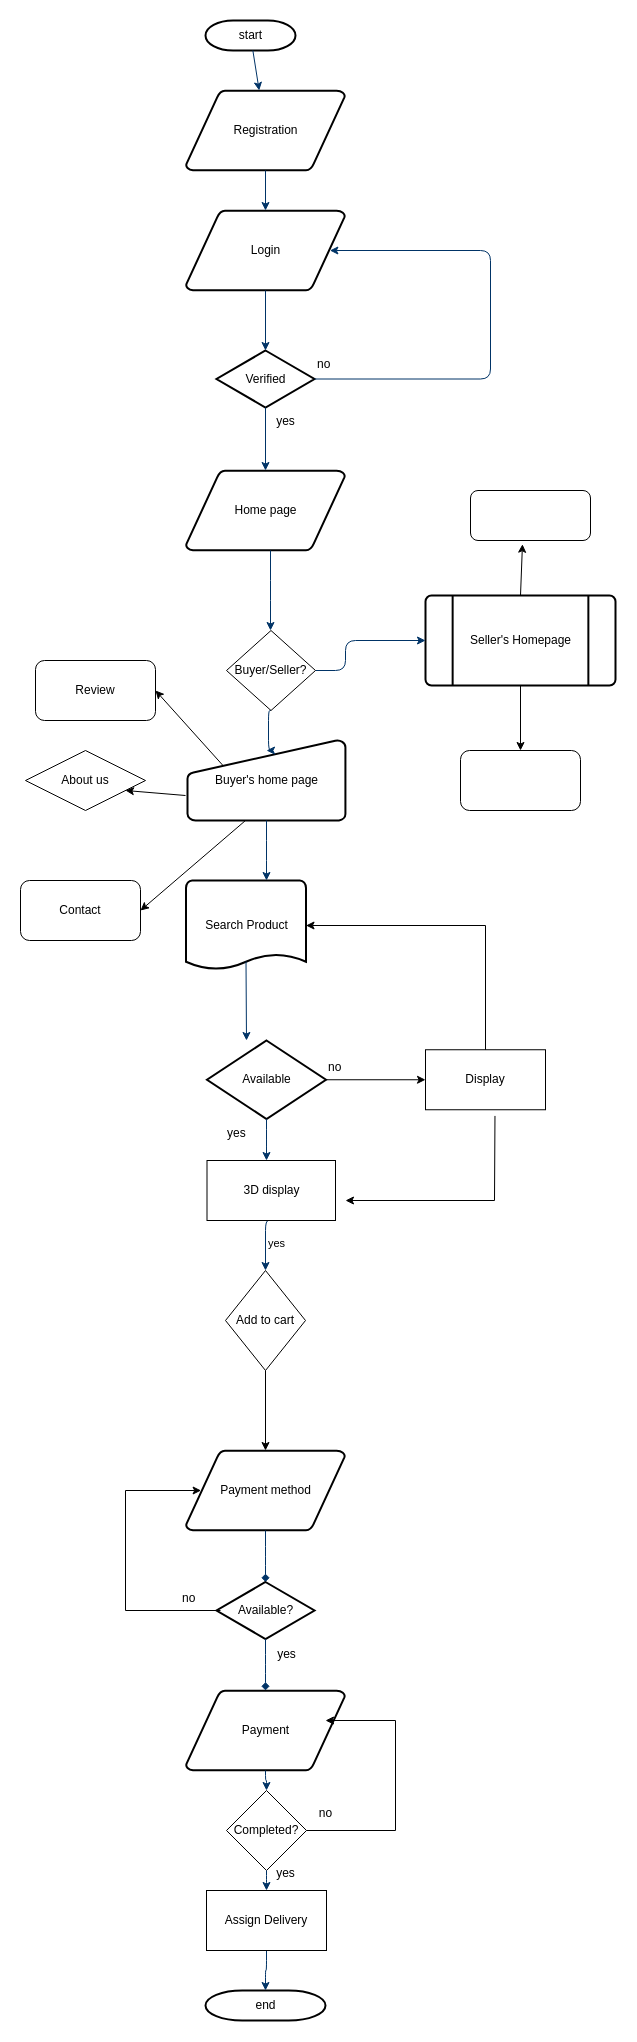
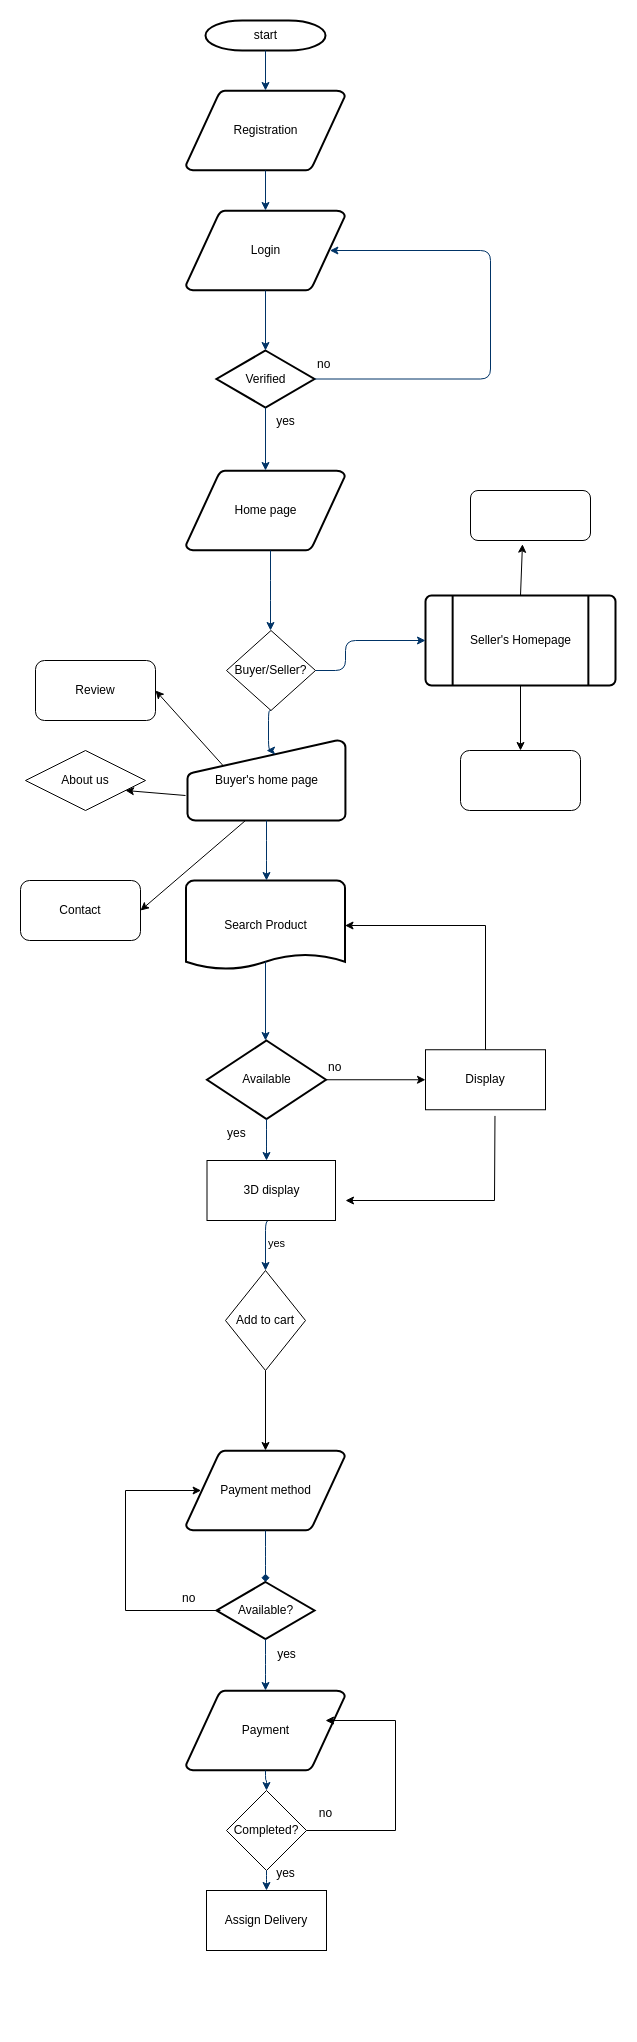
(251, 36) -> (266, 36)
(246, 926) -> (266, 926)
(266, 1681) -> (266, 1682)
(266, 1970) -> none
(266, 2006) -> none
